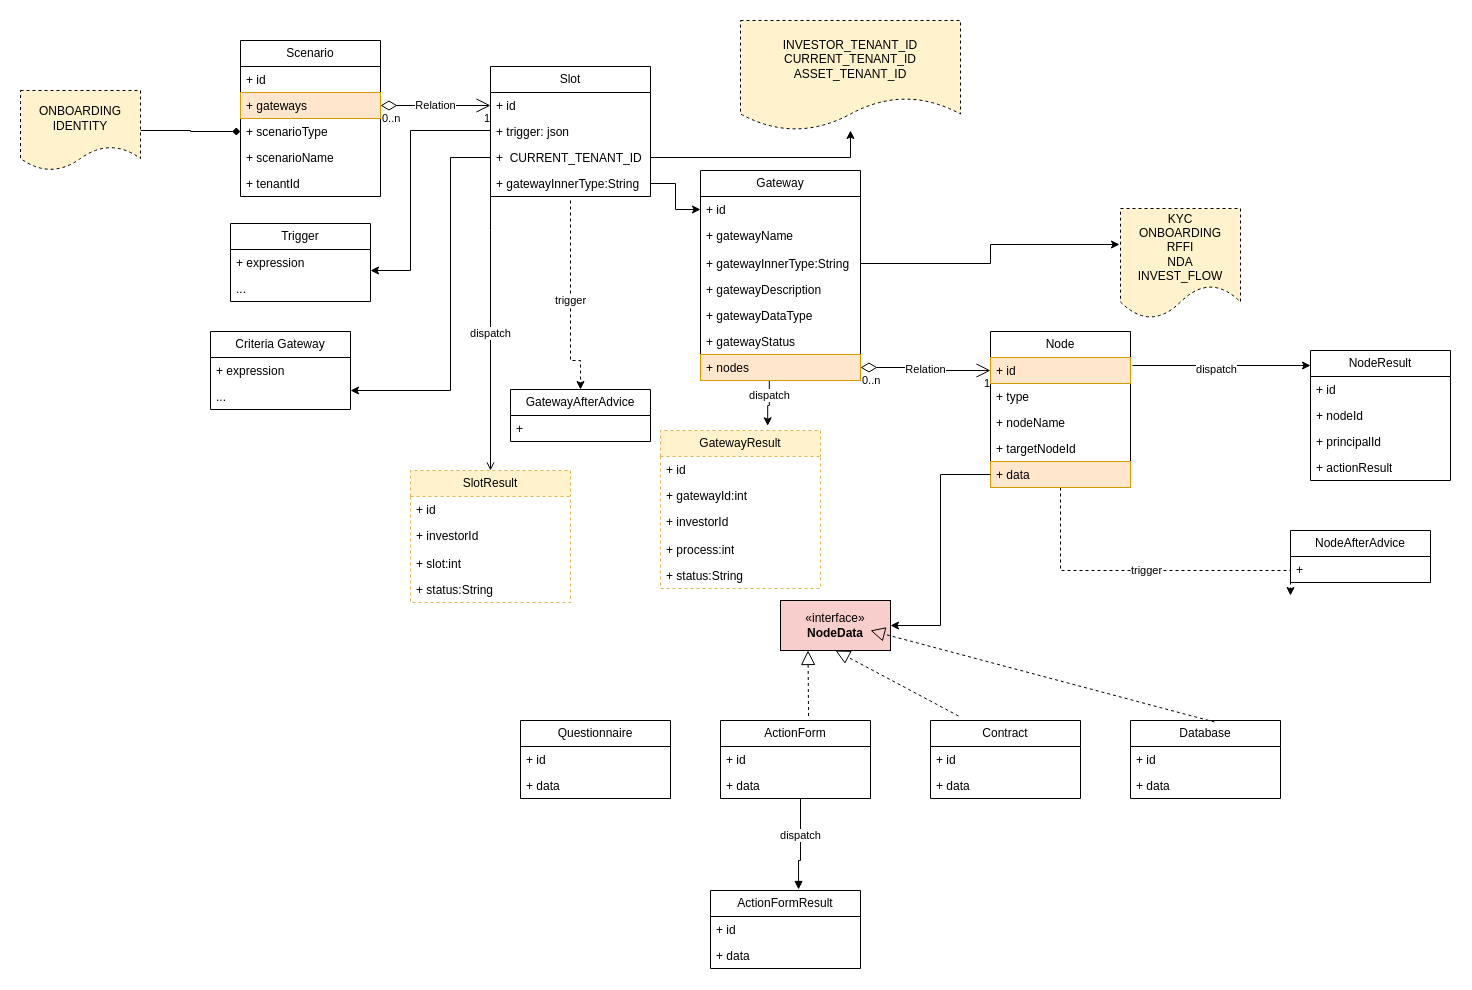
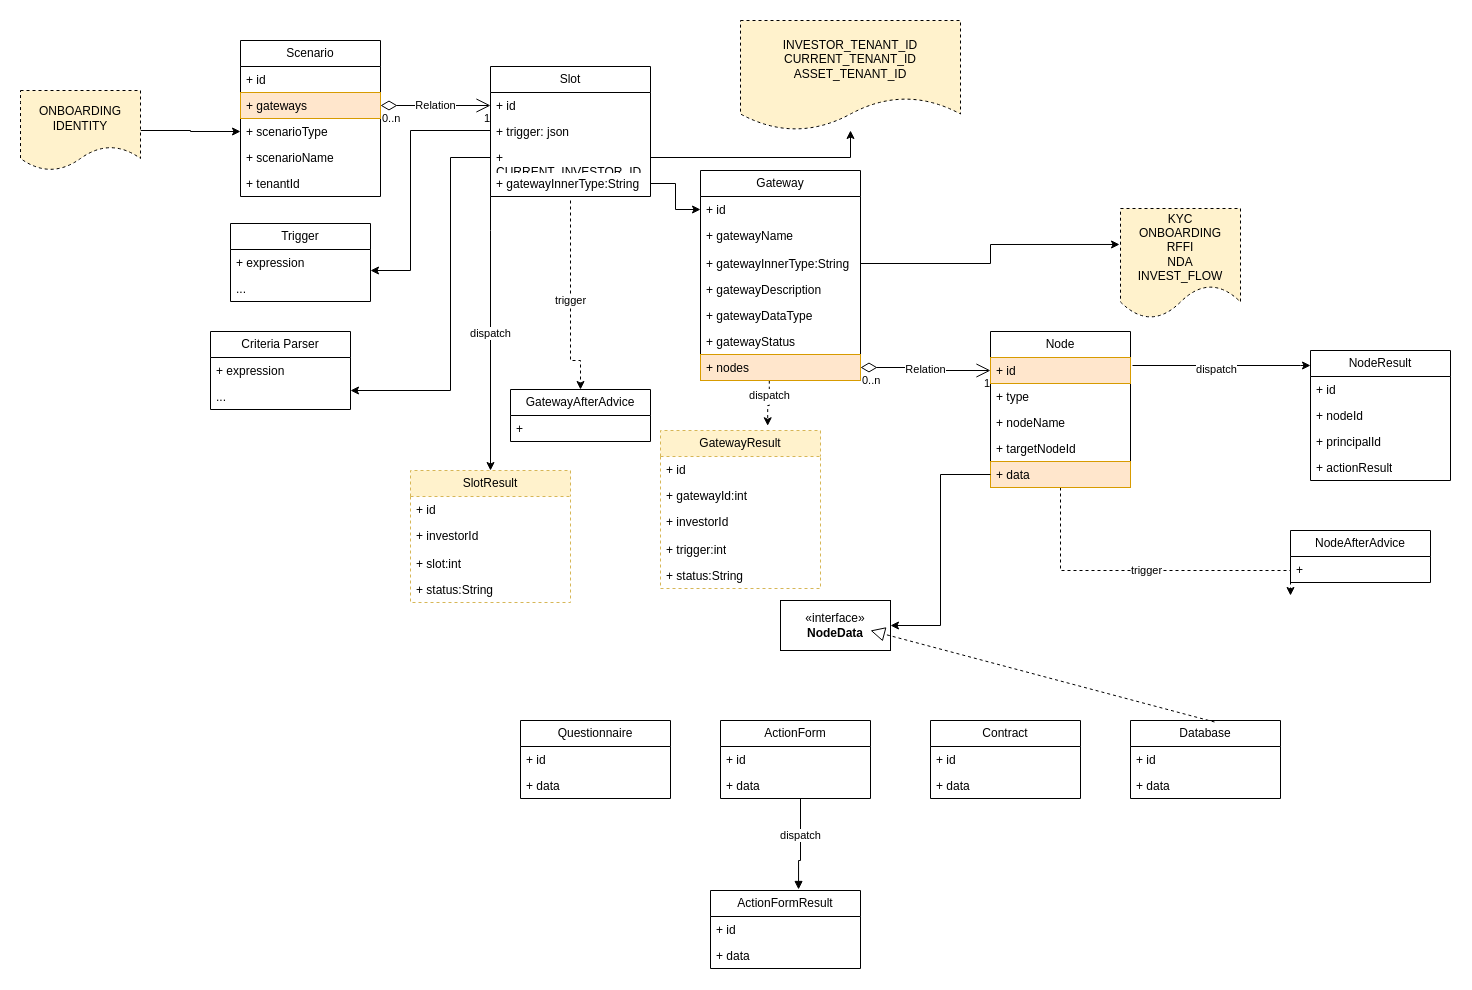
(231, 132) -> (232, 132)
(562, 159) -> (569, 159)
(281, 345) -> (281, 345)
(768, 409) -> (768, 409)
(491, 464) -> (491, 462)
(706, 551) -> (704, 551)
(836, 626) -> (836, 626)
(904, 687) -> none
(808, 691) -> none
